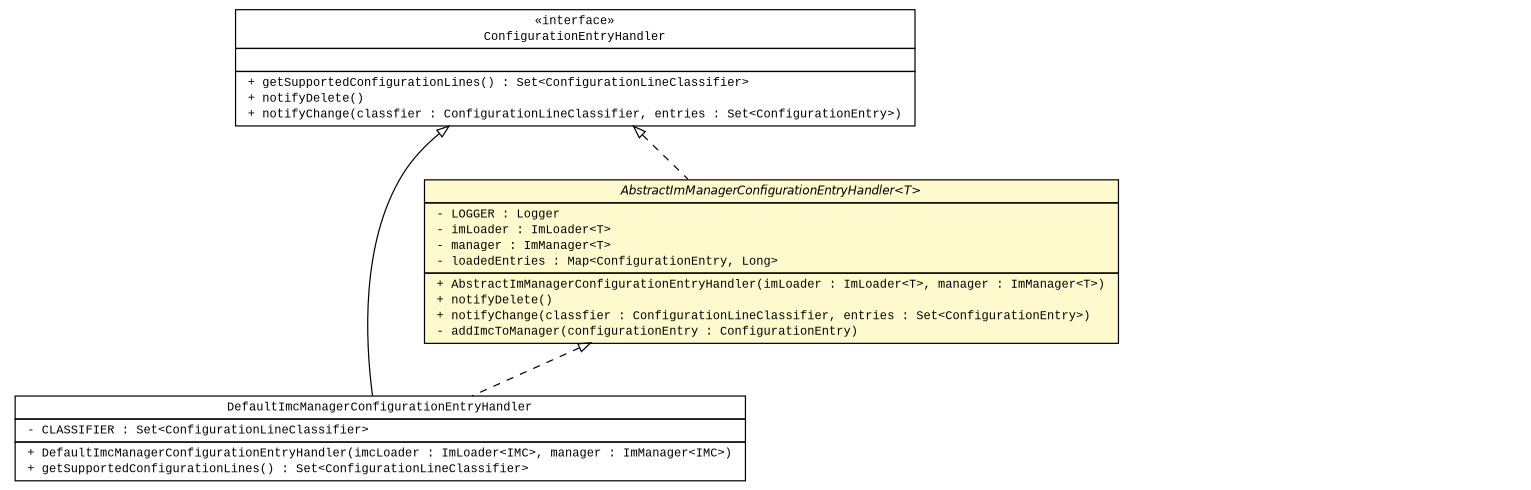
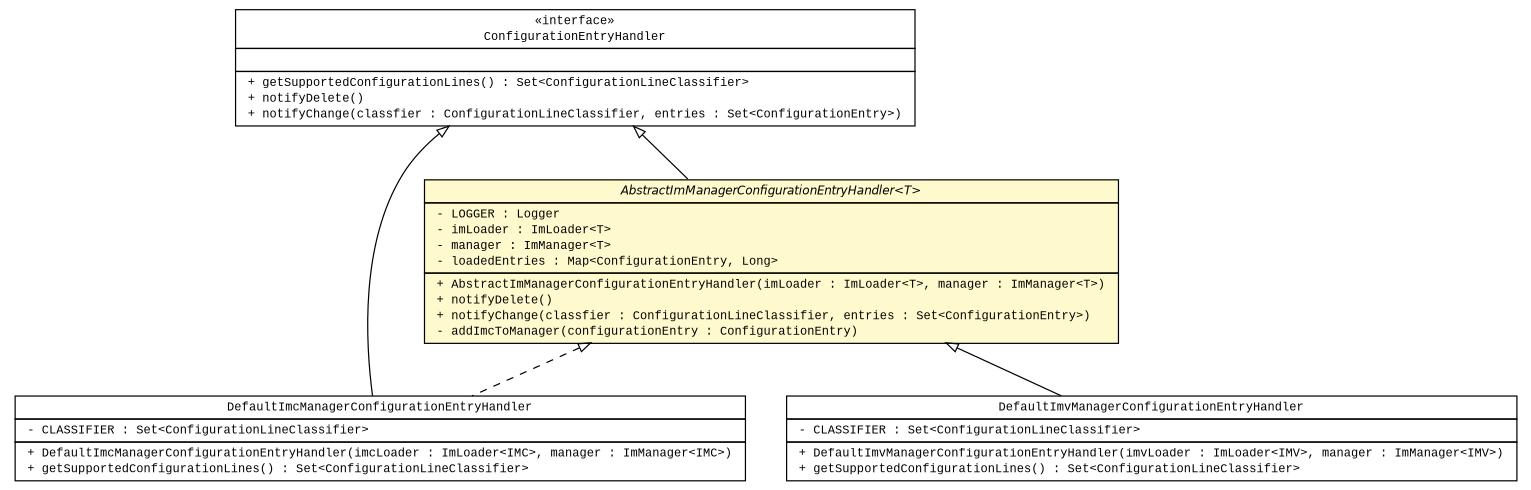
(665, 157) -> (665, 157)
none -> (1151, 438)
